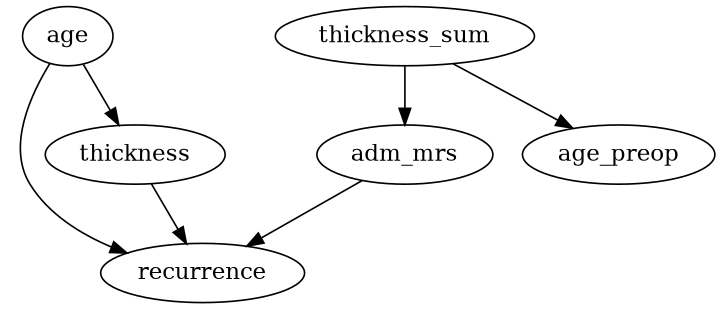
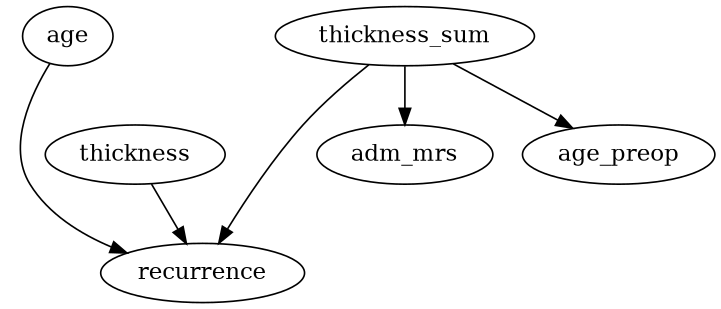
(97, 87) -> none
(312, 209) -> (290, 140)
